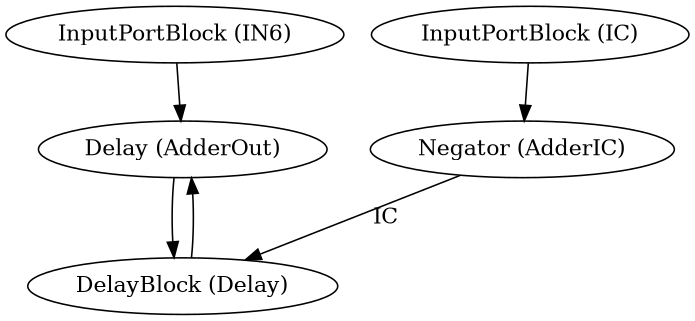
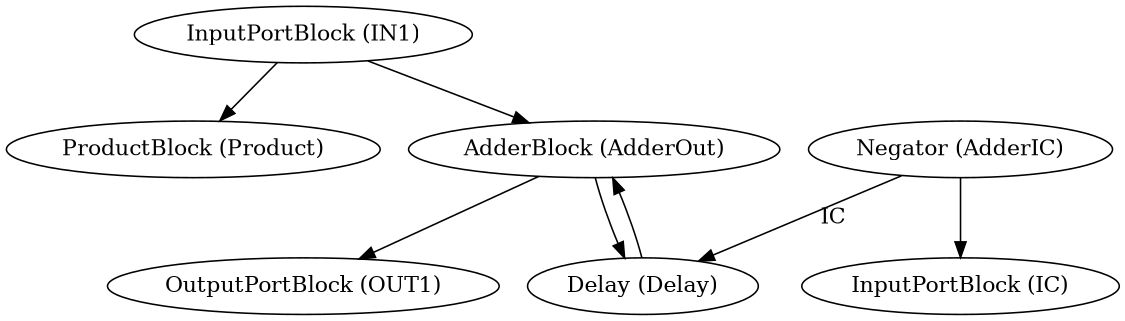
(175, 35) -> (303, 35)
(527, 84) -> (961, 210)
(183, 149) -> (594, 149)
none -> (193, 149)
(183, 286) -> (643, 286)
none -> (303, 286)
